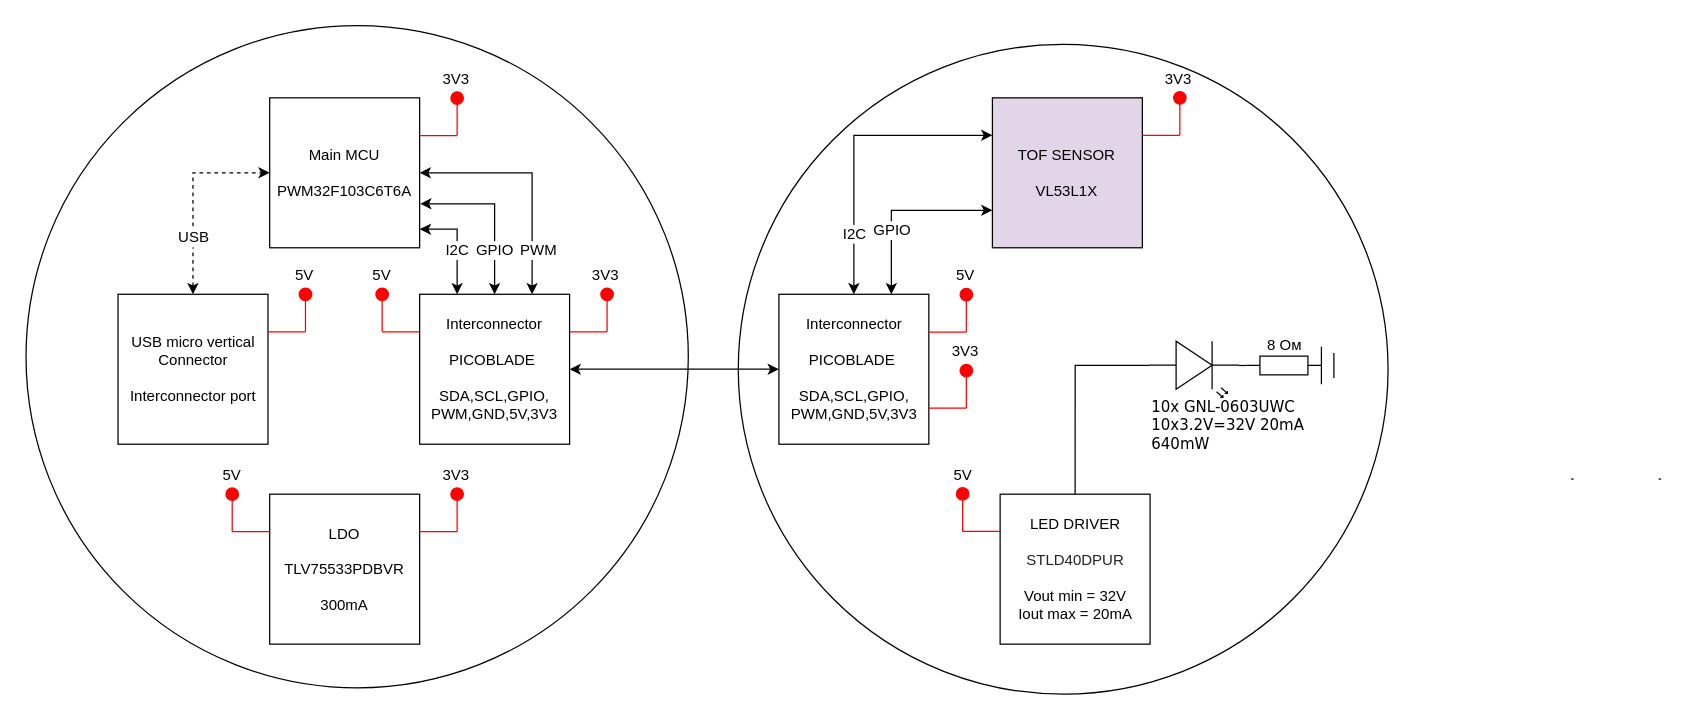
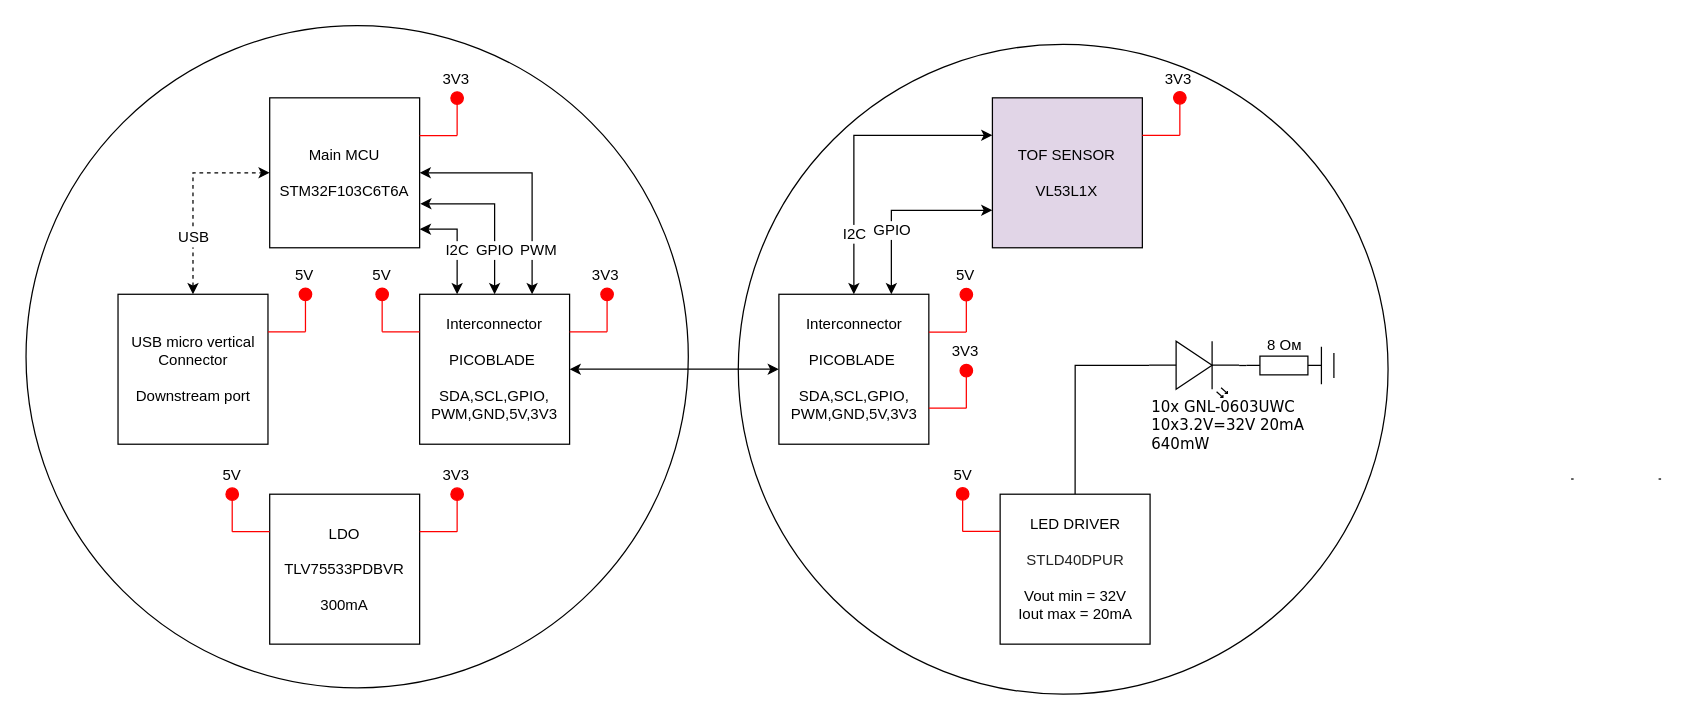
(344, 173) -> (344, 173)
(193, 369) -> (193, 369)
